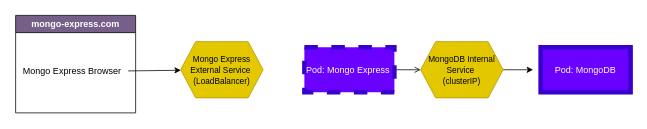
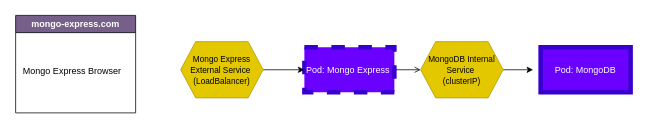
none -> (281, 70)
(154, 71) -> none
